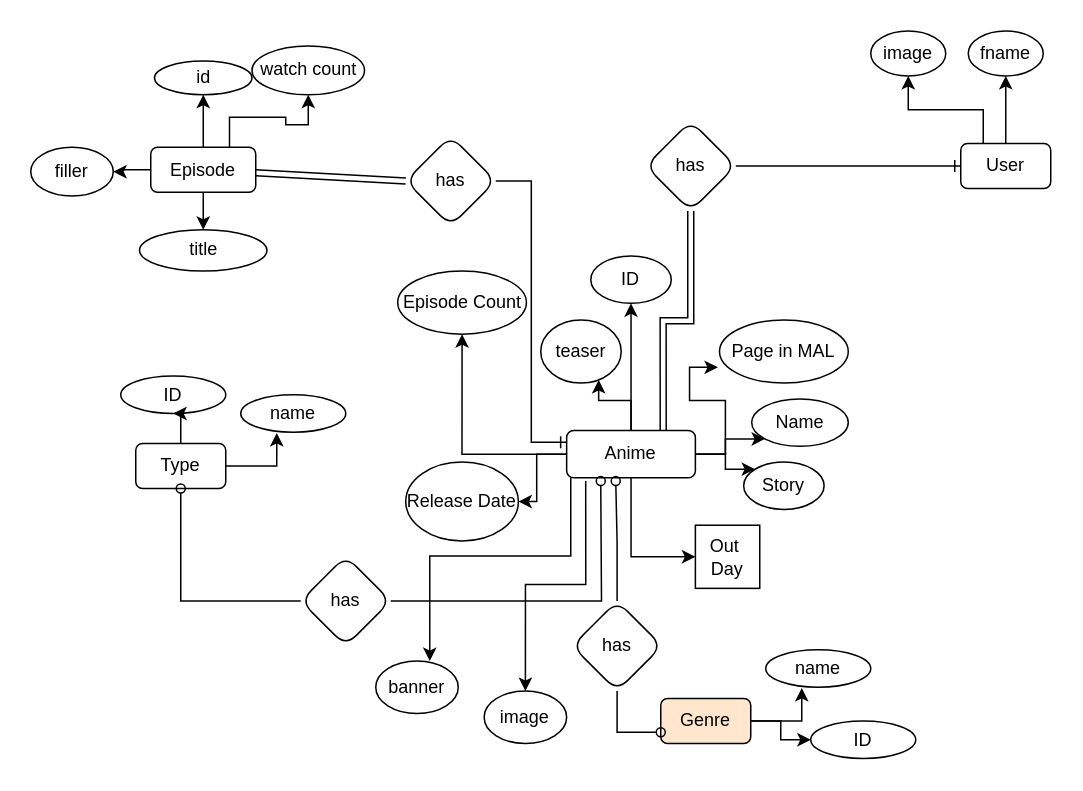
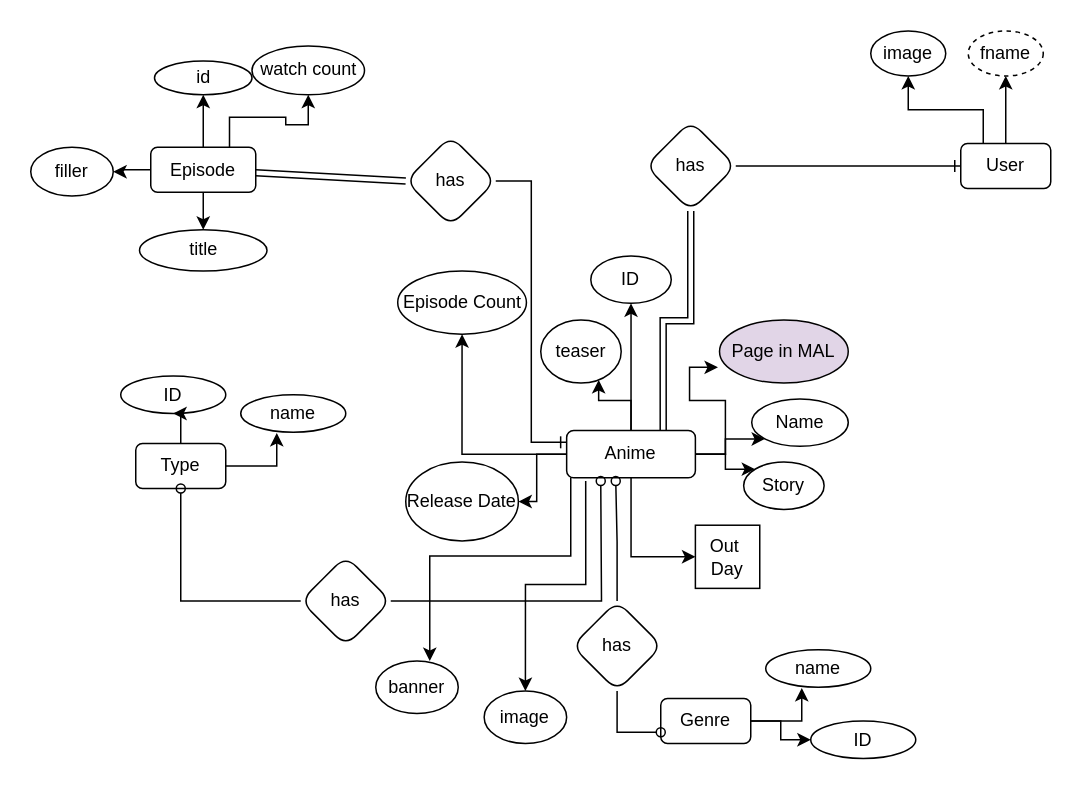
(1006, 53) -> (1006, 53)
(784, 351) -> (784, 351)
(706, 721) -> (706, 721)
